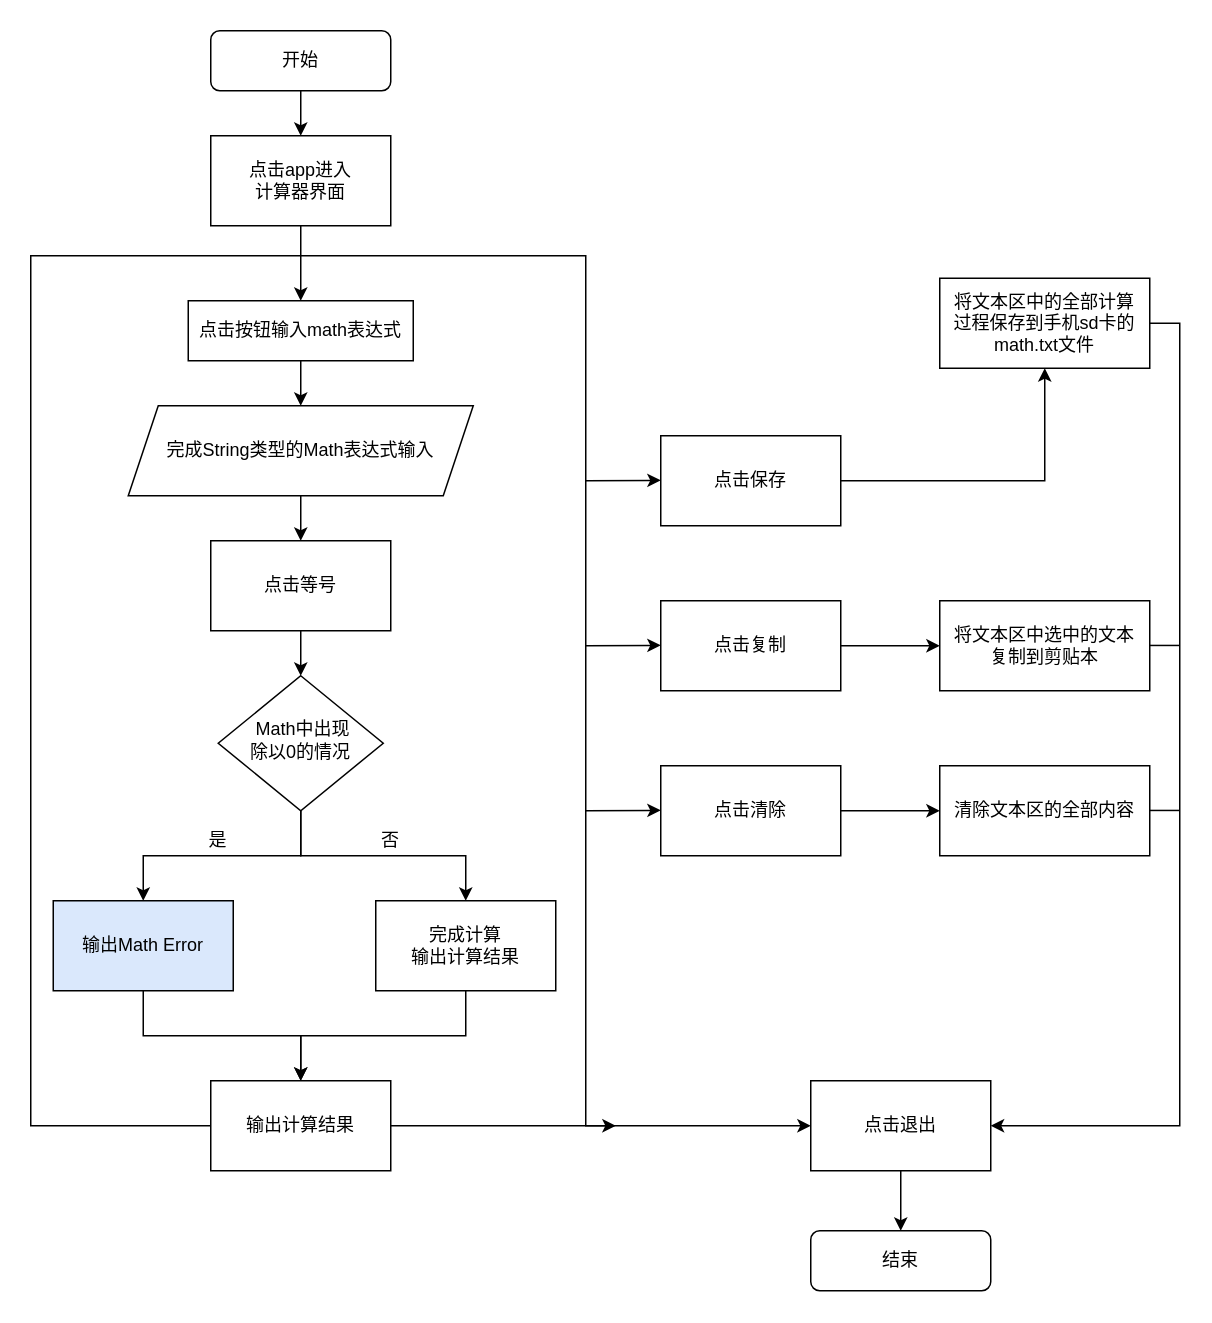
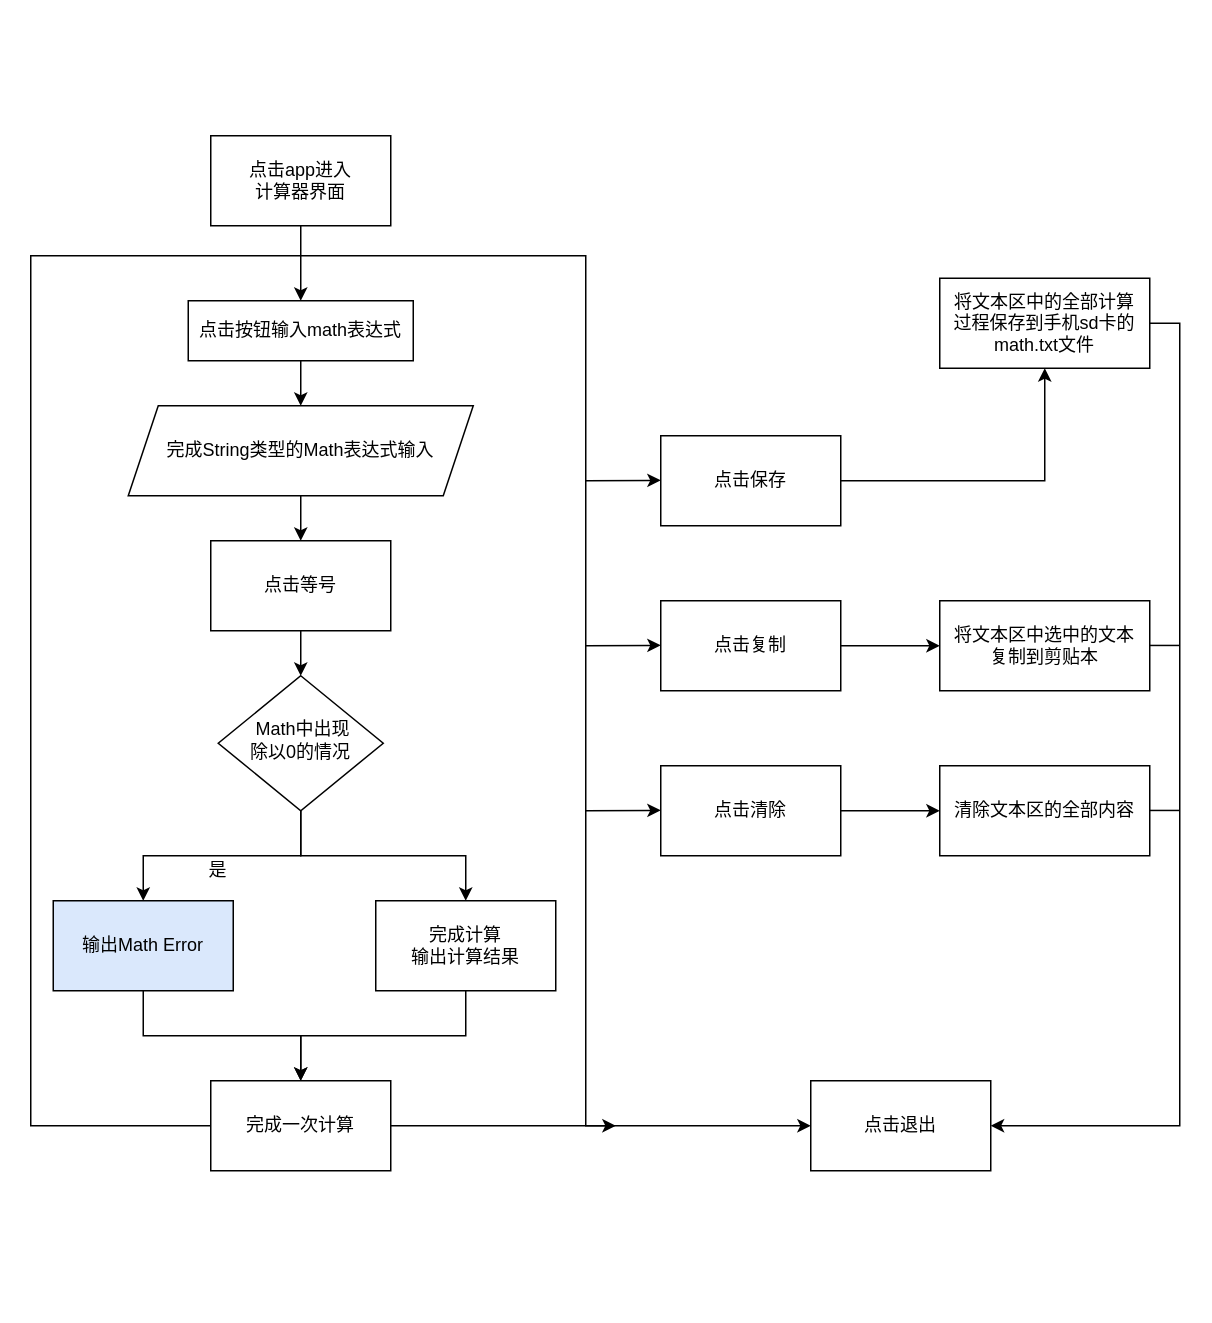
(301, 61) -> none
(301, 119) -> none
(218, 841) -> (218, 871)
(391, 841) -> none
(301, 1126) -> (301, 1126)
(901, 1196) -> none
(901, 1261) -> none
